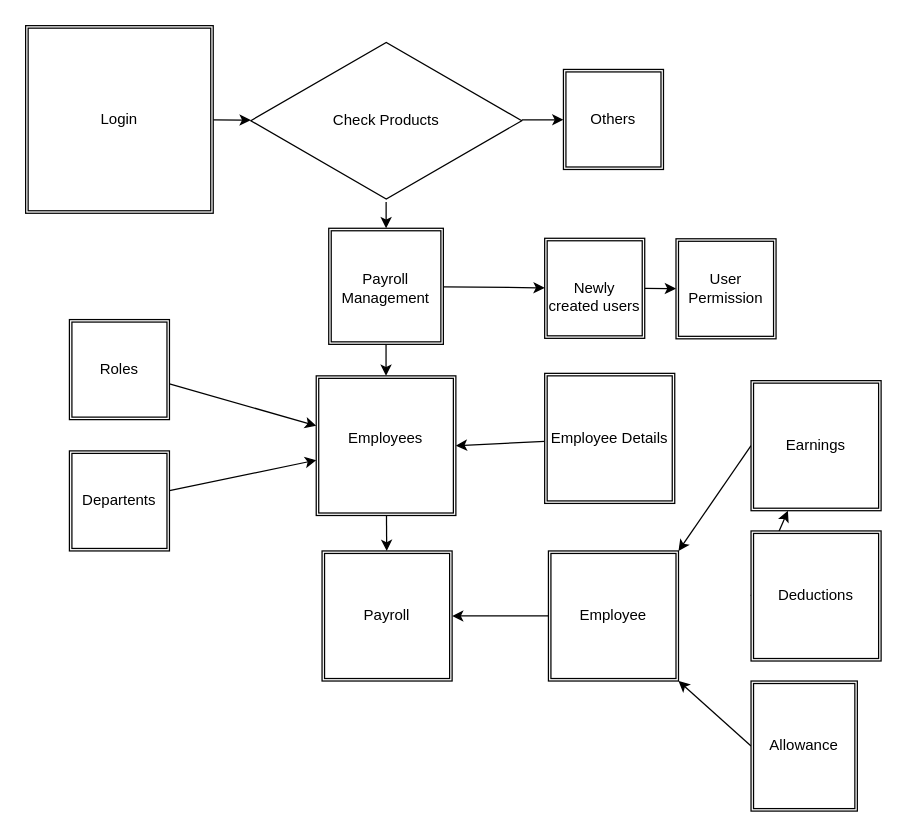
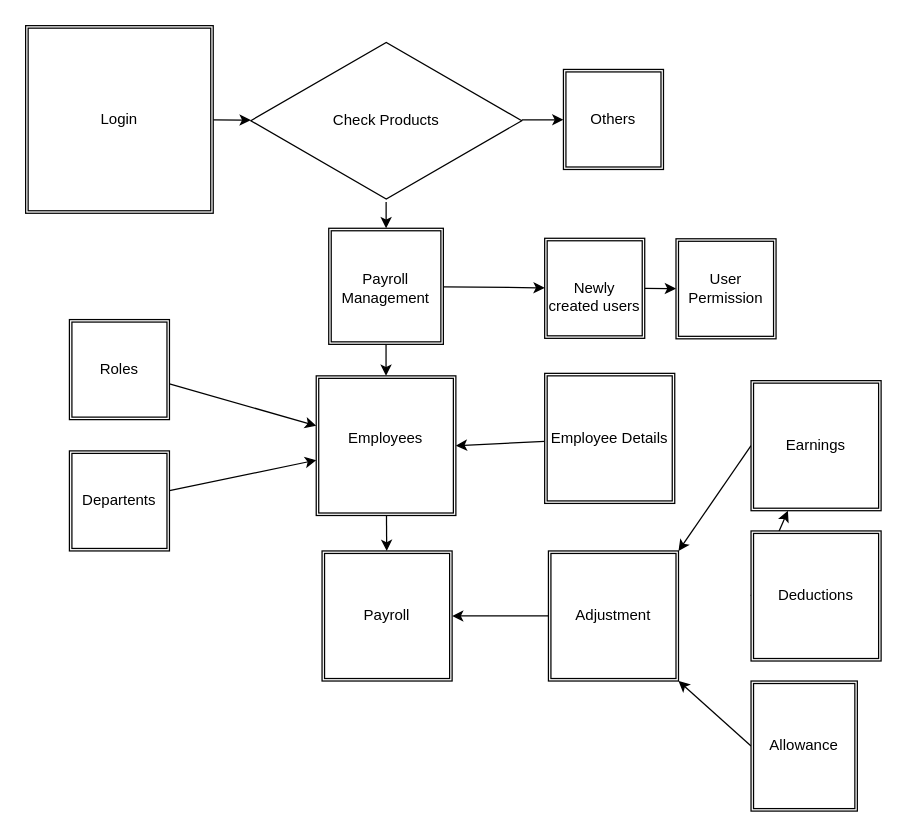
(613, 616) -> (613, 616)
